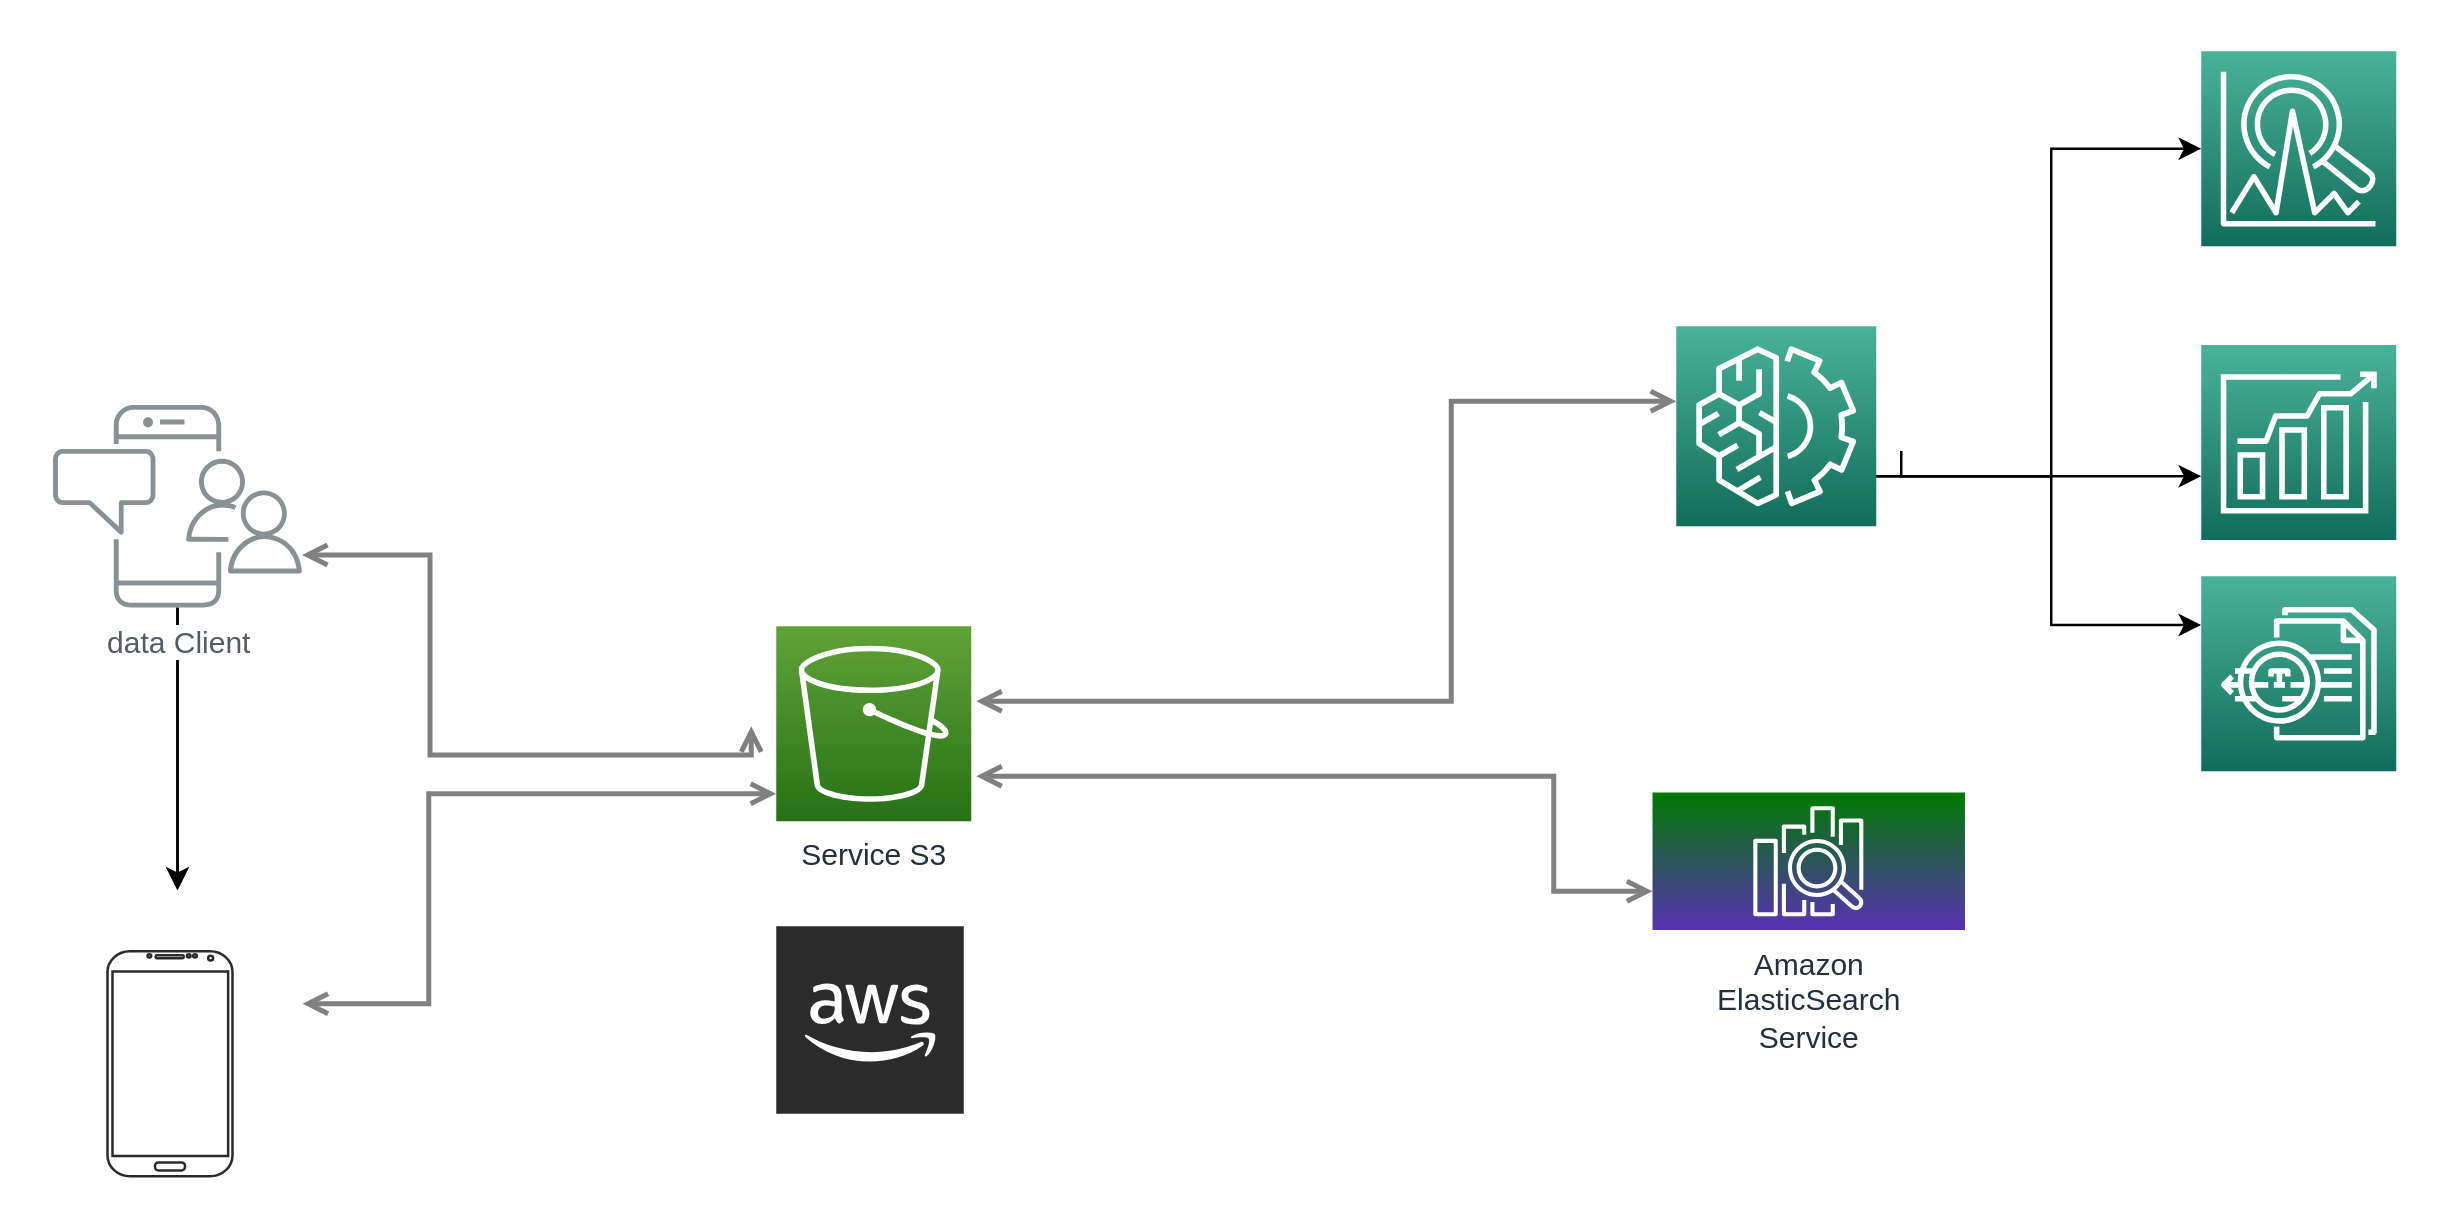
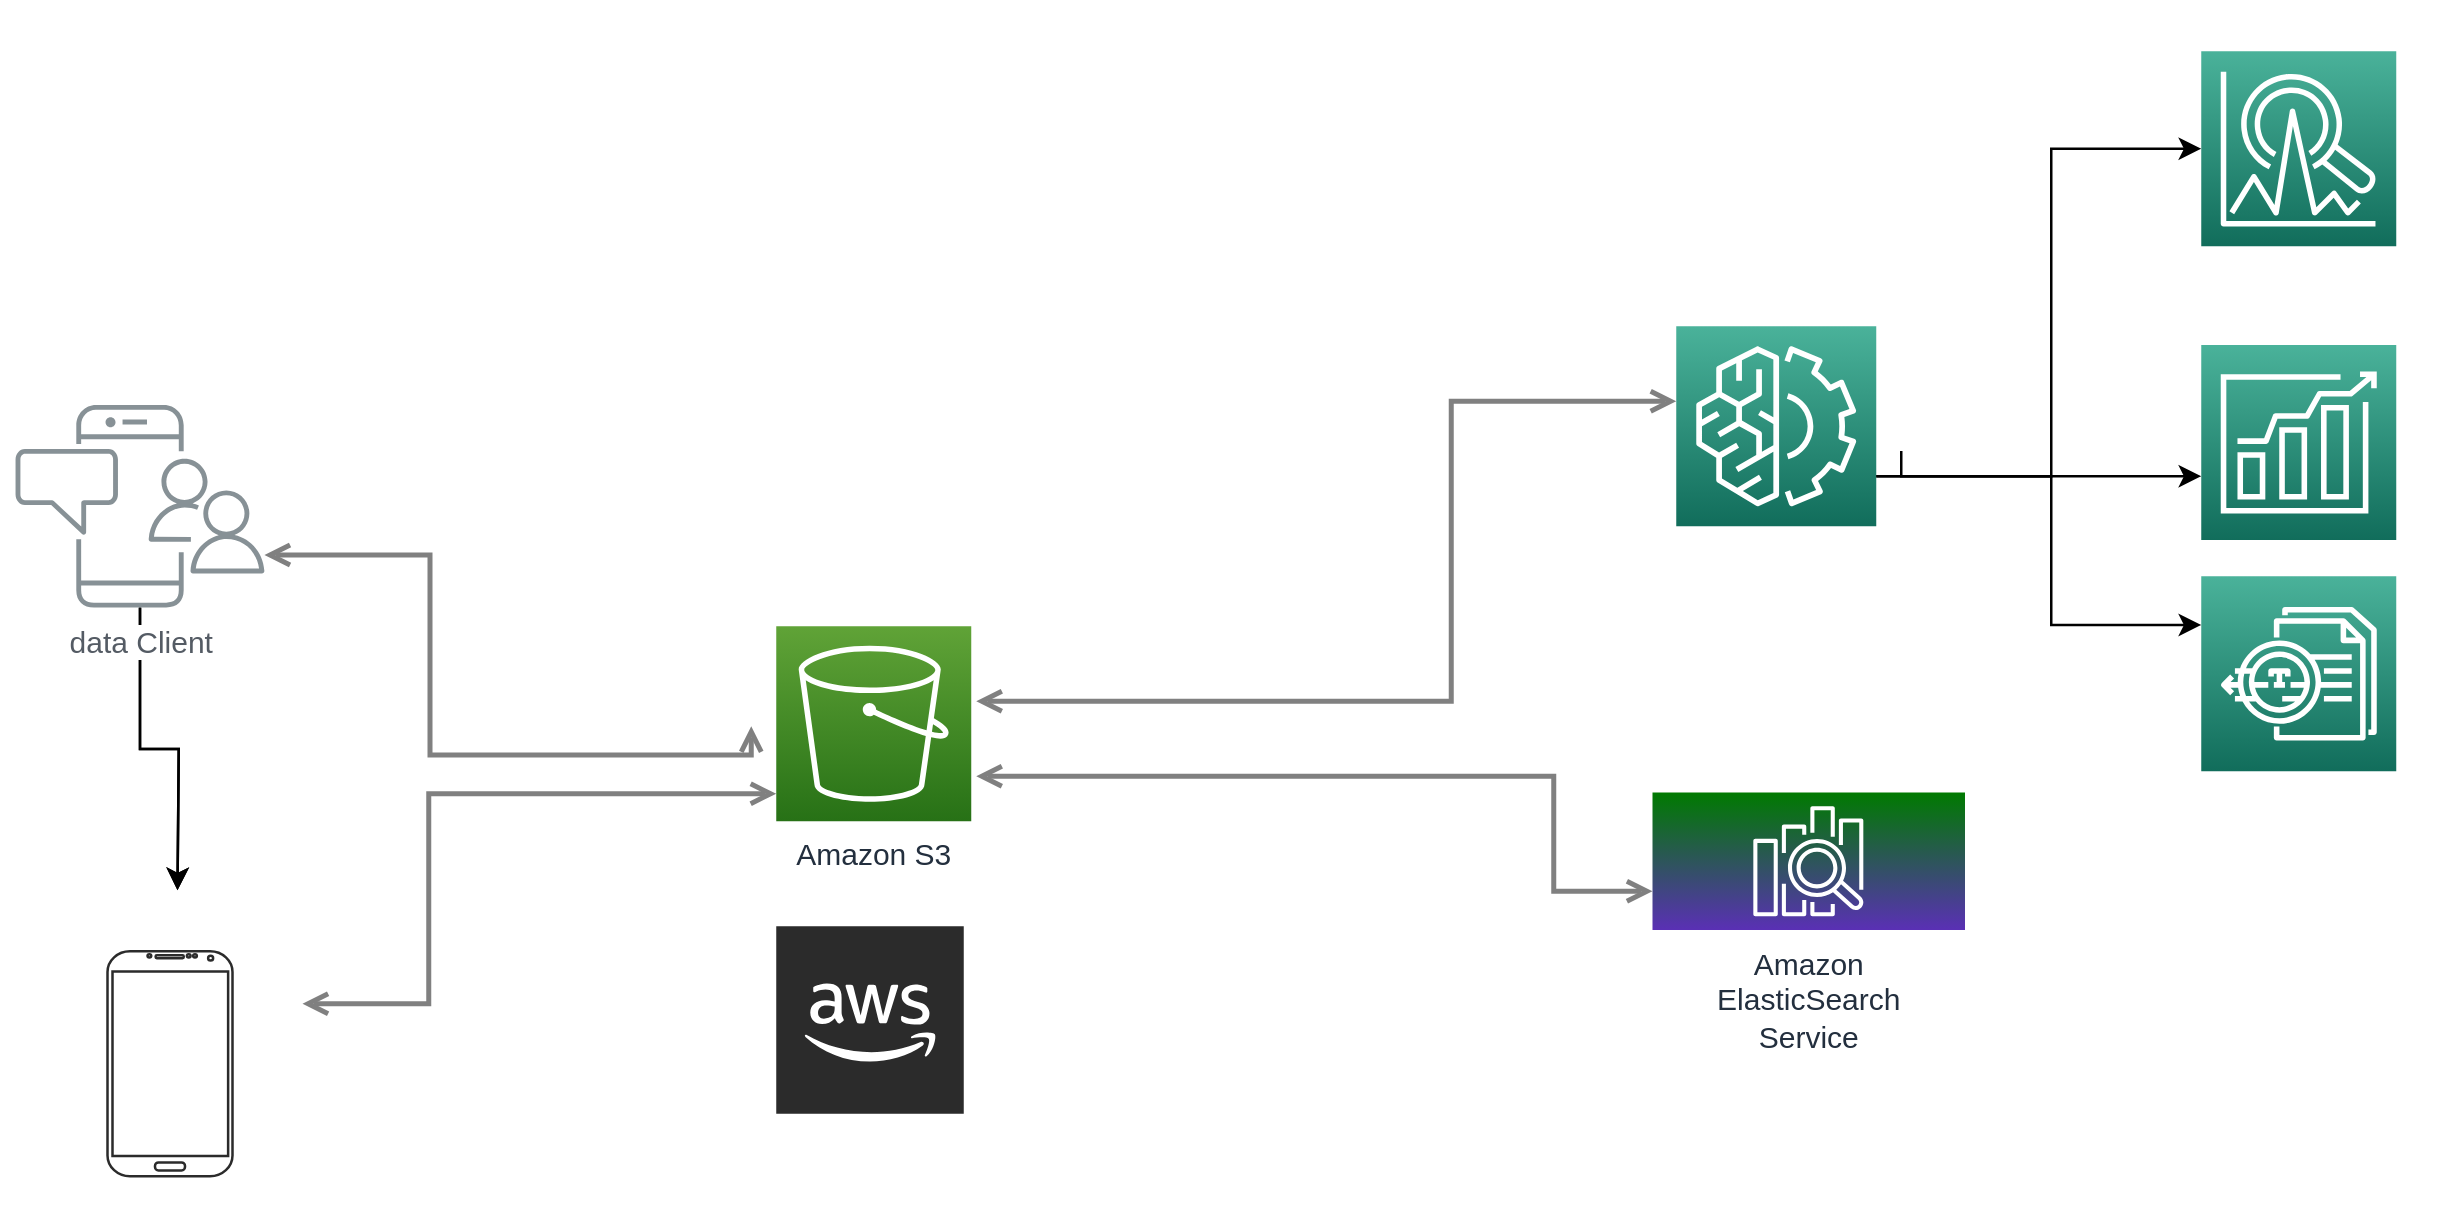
(178, 506) -> (140, 506)
(875, 857) -> (875, 857)
